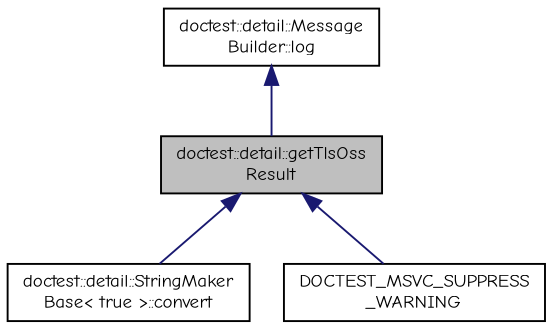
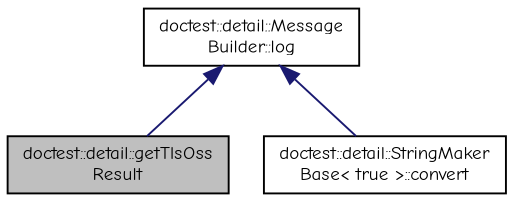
(193, 235) -> (326, 108)
(414, 293) -> none
